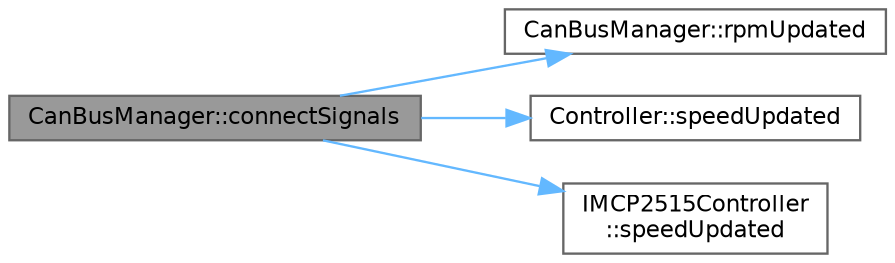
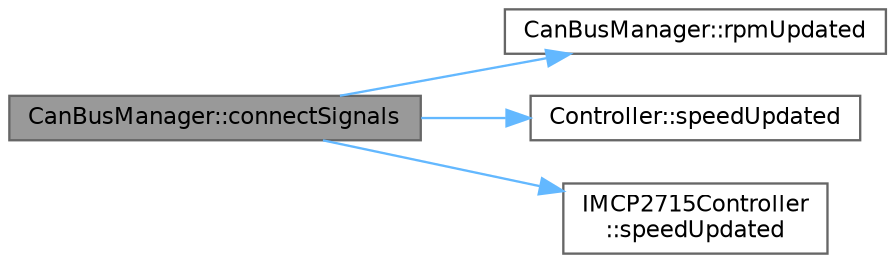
(695, 219) -> (695, 219)
